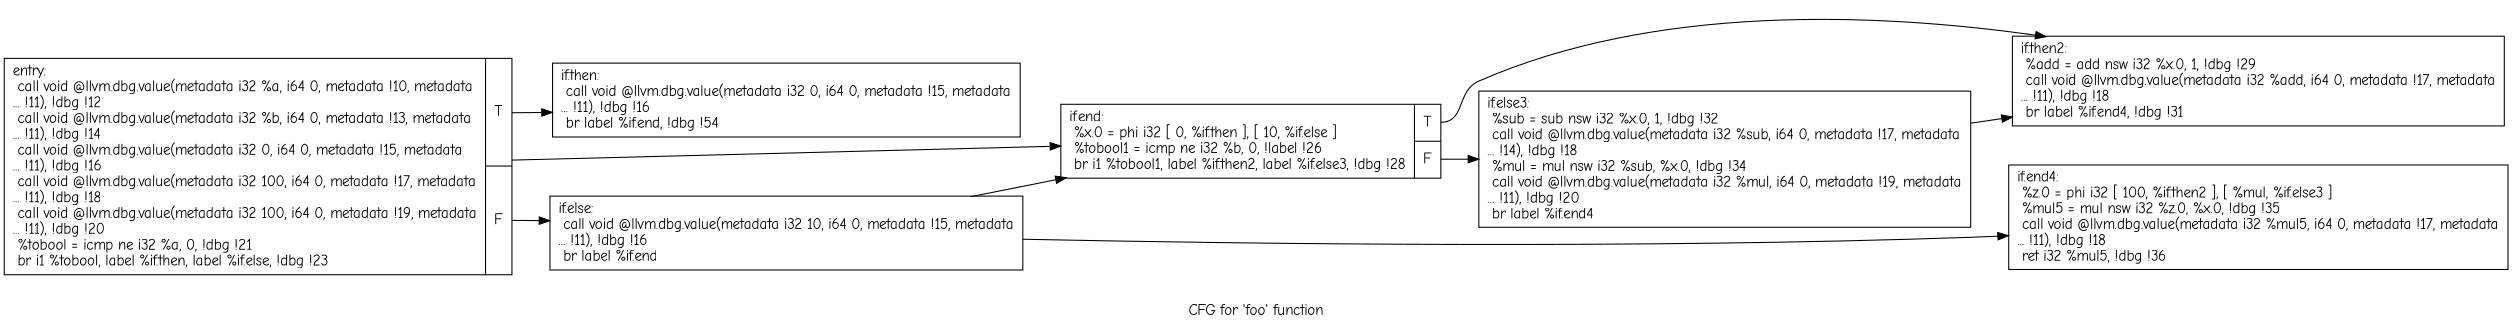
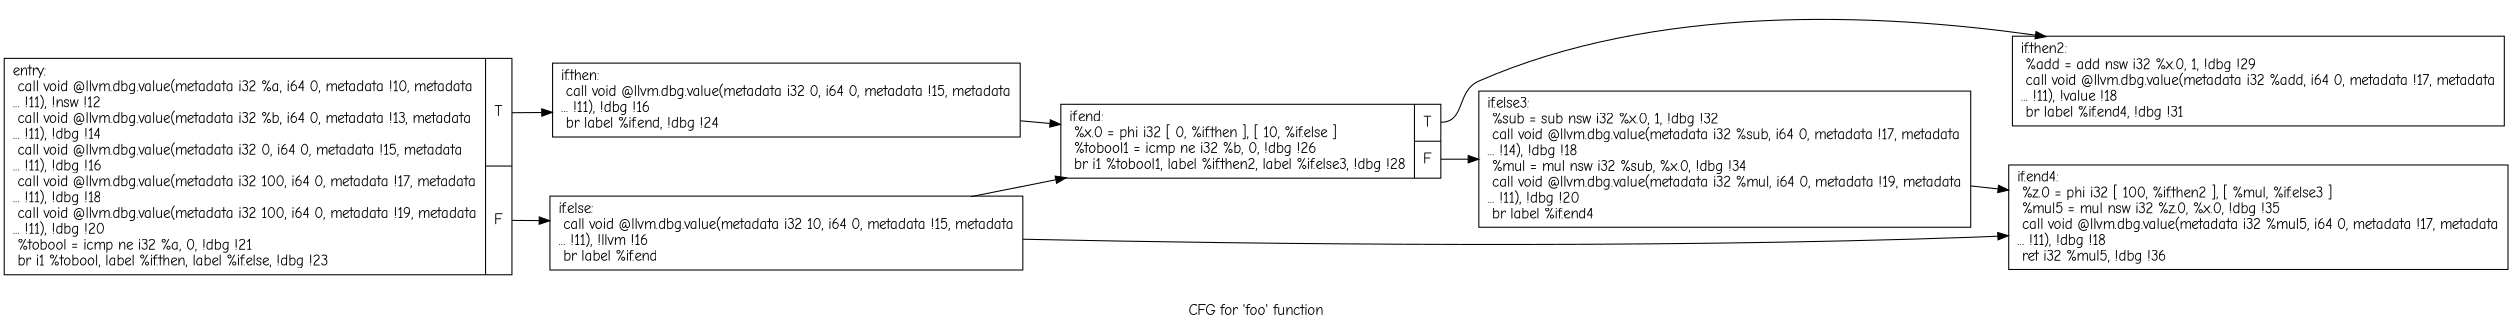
(2066, 96) -> (2069, 96)
(58, 103) -> (57, 103)
(1986, 121) -> (1984, 187)
(640, 123) -> (640, 123)
(1196, 149) -> (1193, 149)
(781, 153) -> (1035, 122)
(603, 240) -> (603, 240)
